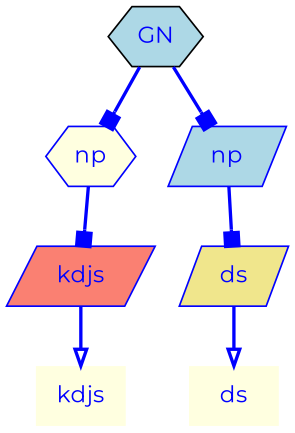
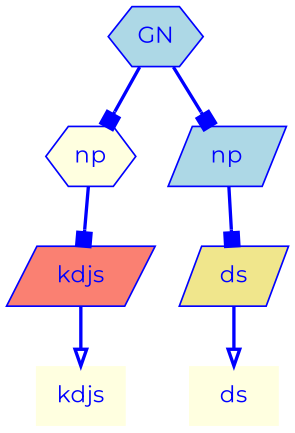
(156, 37) -> (156, 37)
